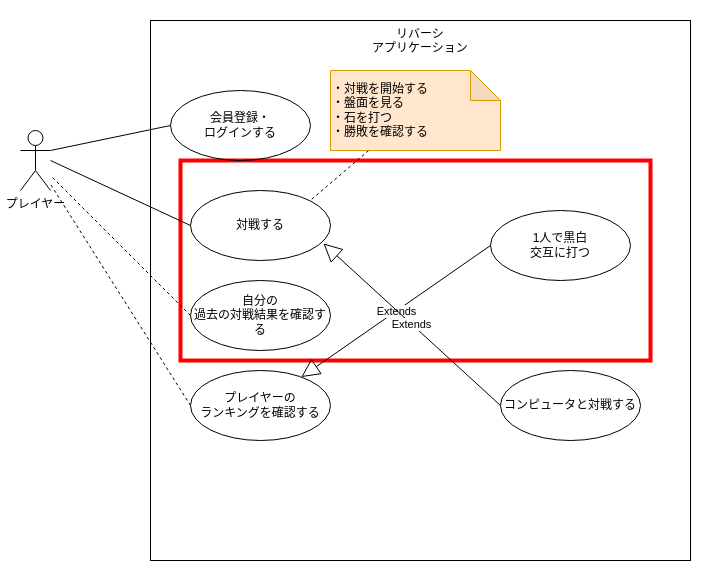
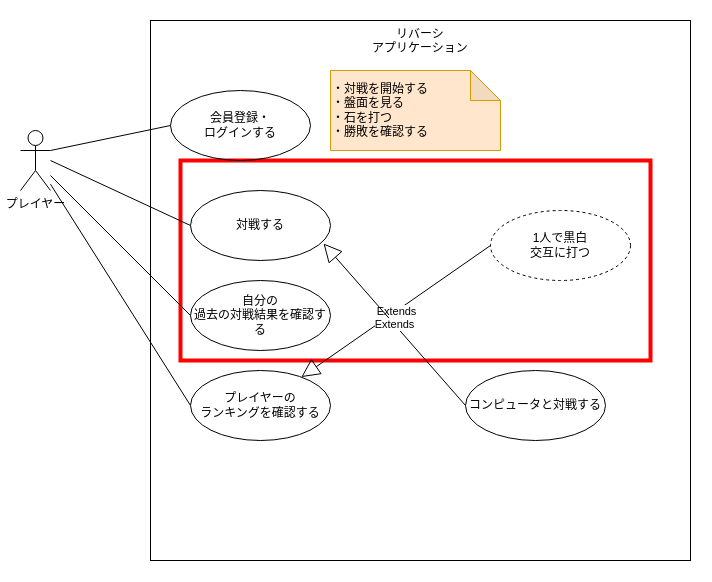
(340, 175) -> none
(120, 245) -> (120, 245)
(561, 246) -> (561, 246)
(120, 294) -> (120, 294)
(571, 406) -> (536, 406)
